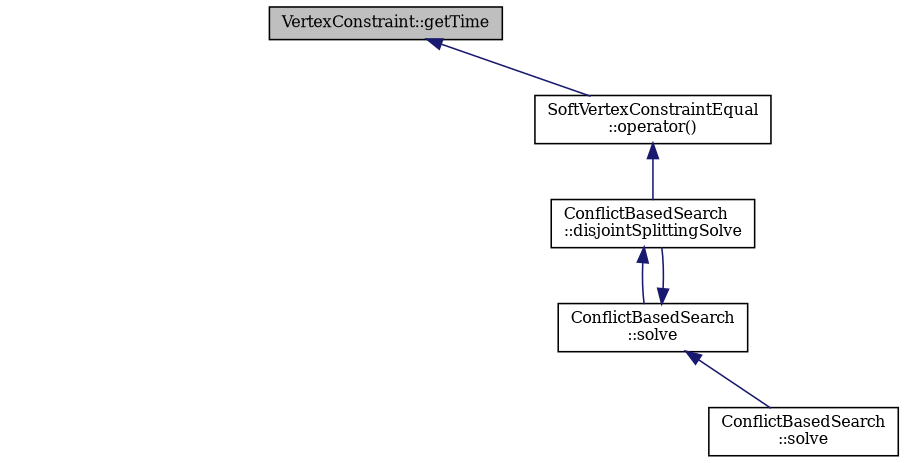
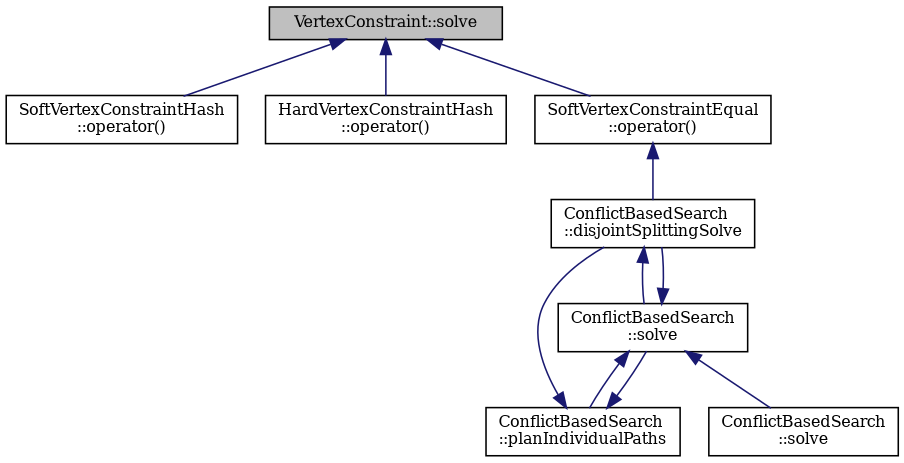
(386, 23) -> (386, 23)
none -> (122, 120)
none -> (386, 120)
none -> (583, 432)
